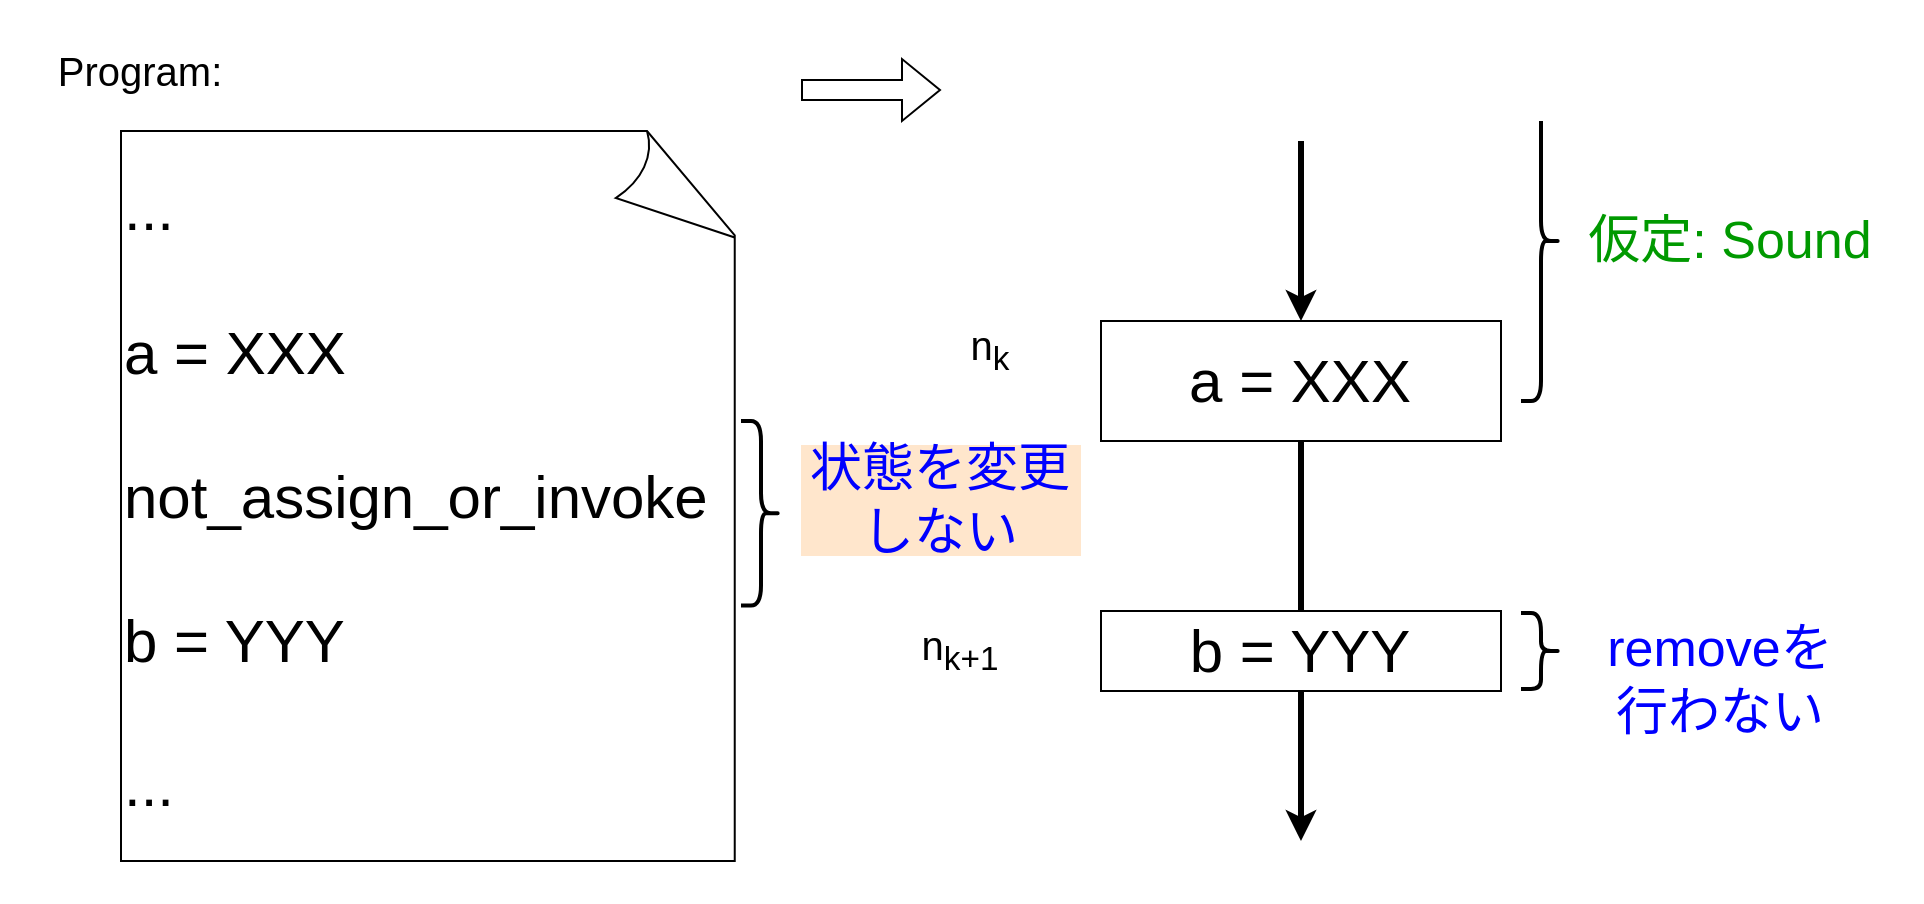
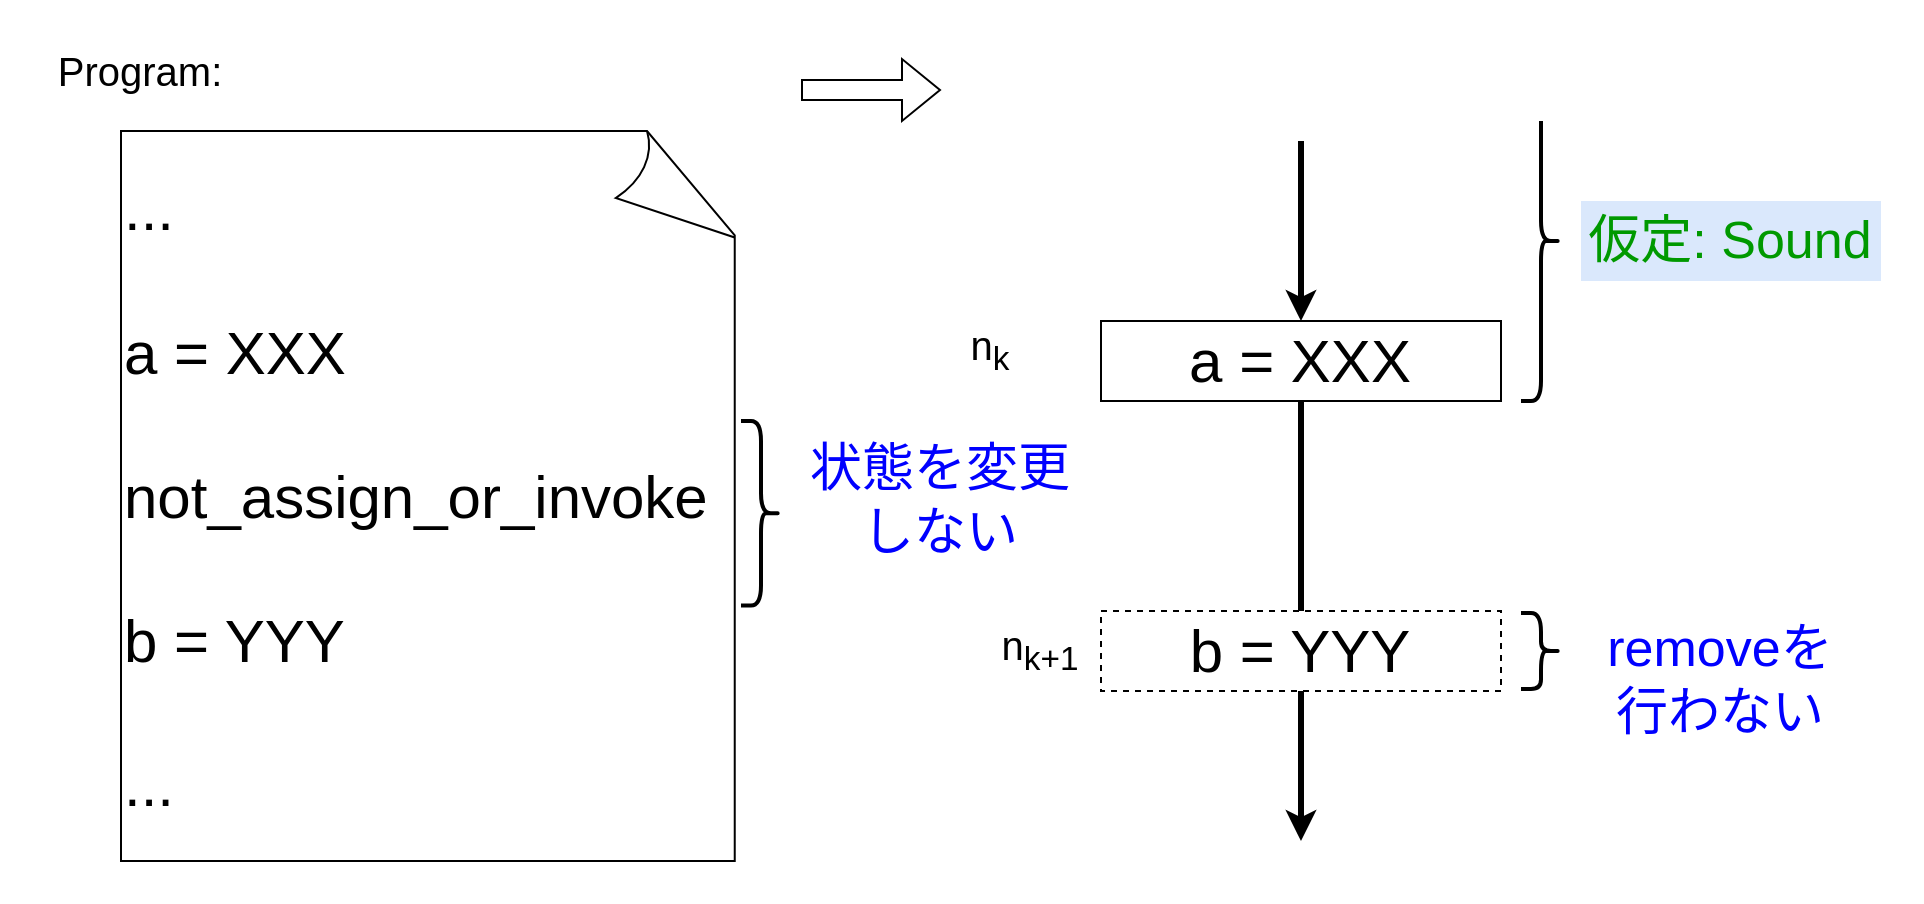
(1731, 241) -> (1731, 241)
(1301, 381) -> (1301, 361)
(941, 501) -> (941, 501)
(961, 651) -> (1041, 651)
(1301, 651) -> (1301, 651)
